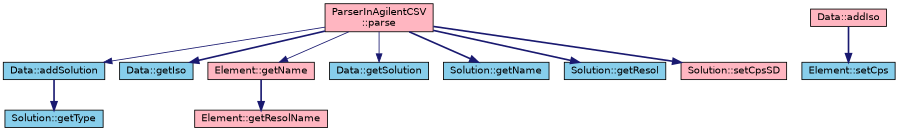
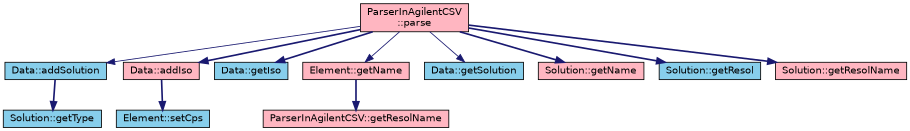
none -> (284, 45)
(496, 71) -> (591, 71)
(734, 71) -> (841, 71)
(261, 119) -> (356, 119)
